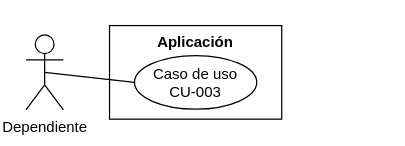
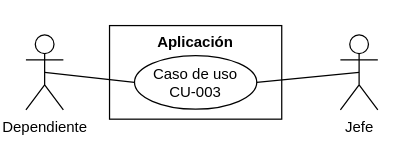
none -> (359, 73)
none -> (307, 78)
